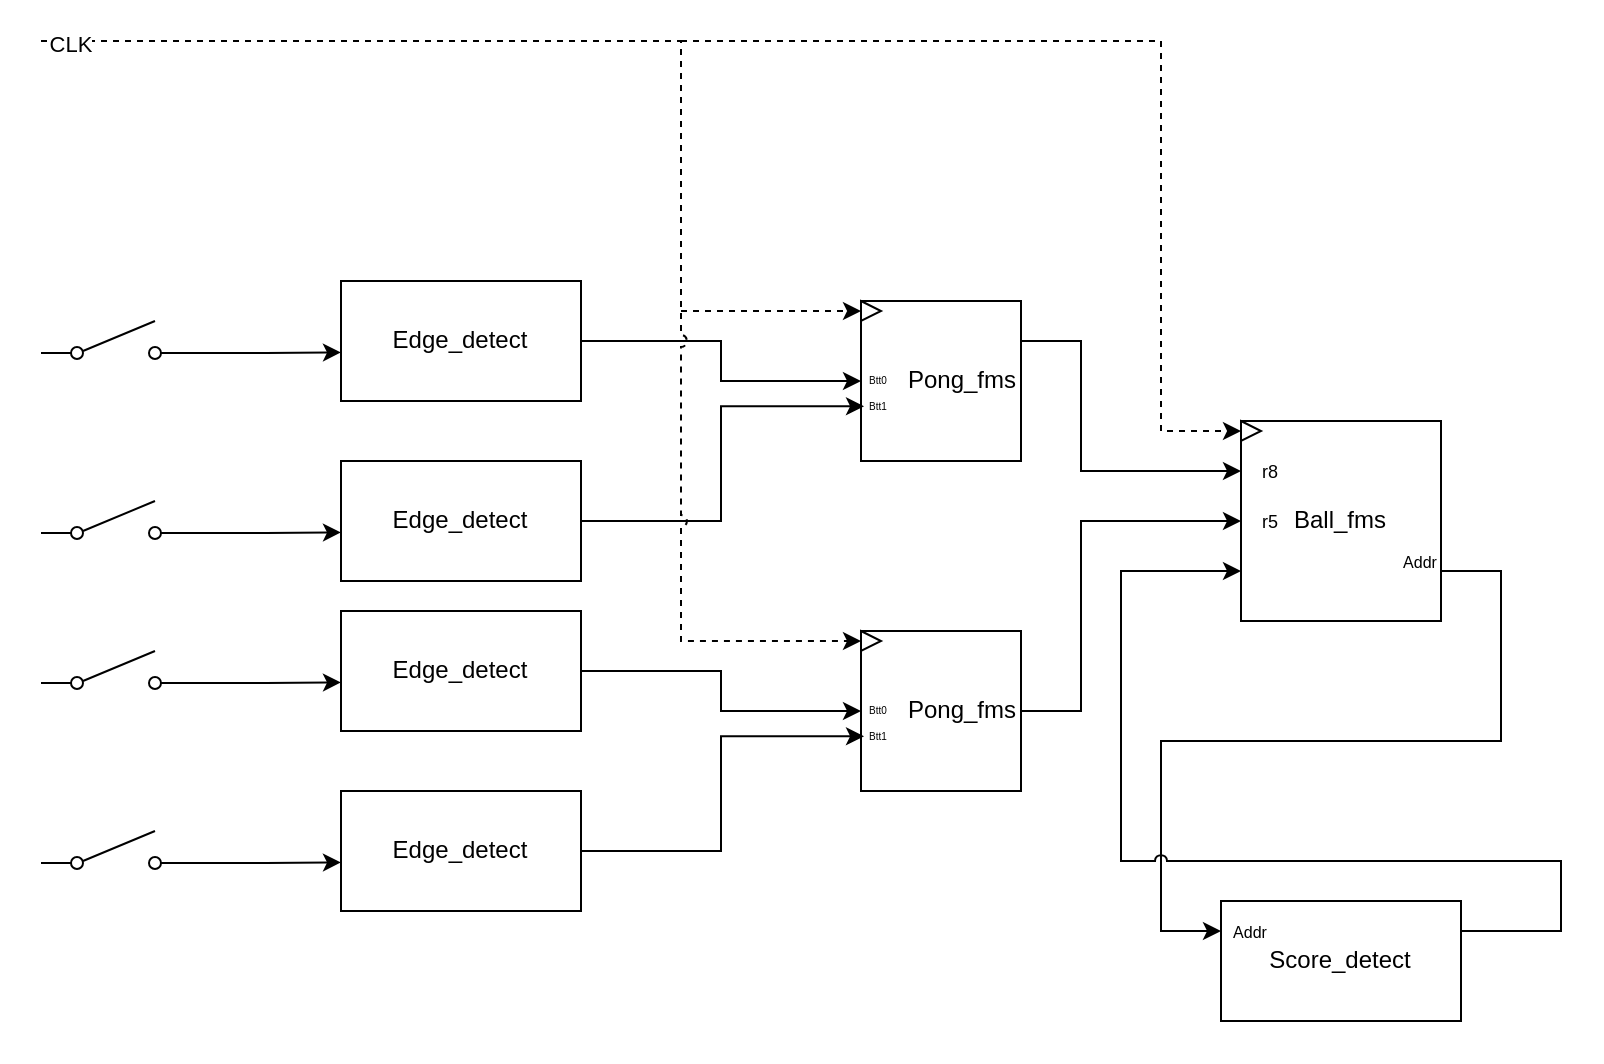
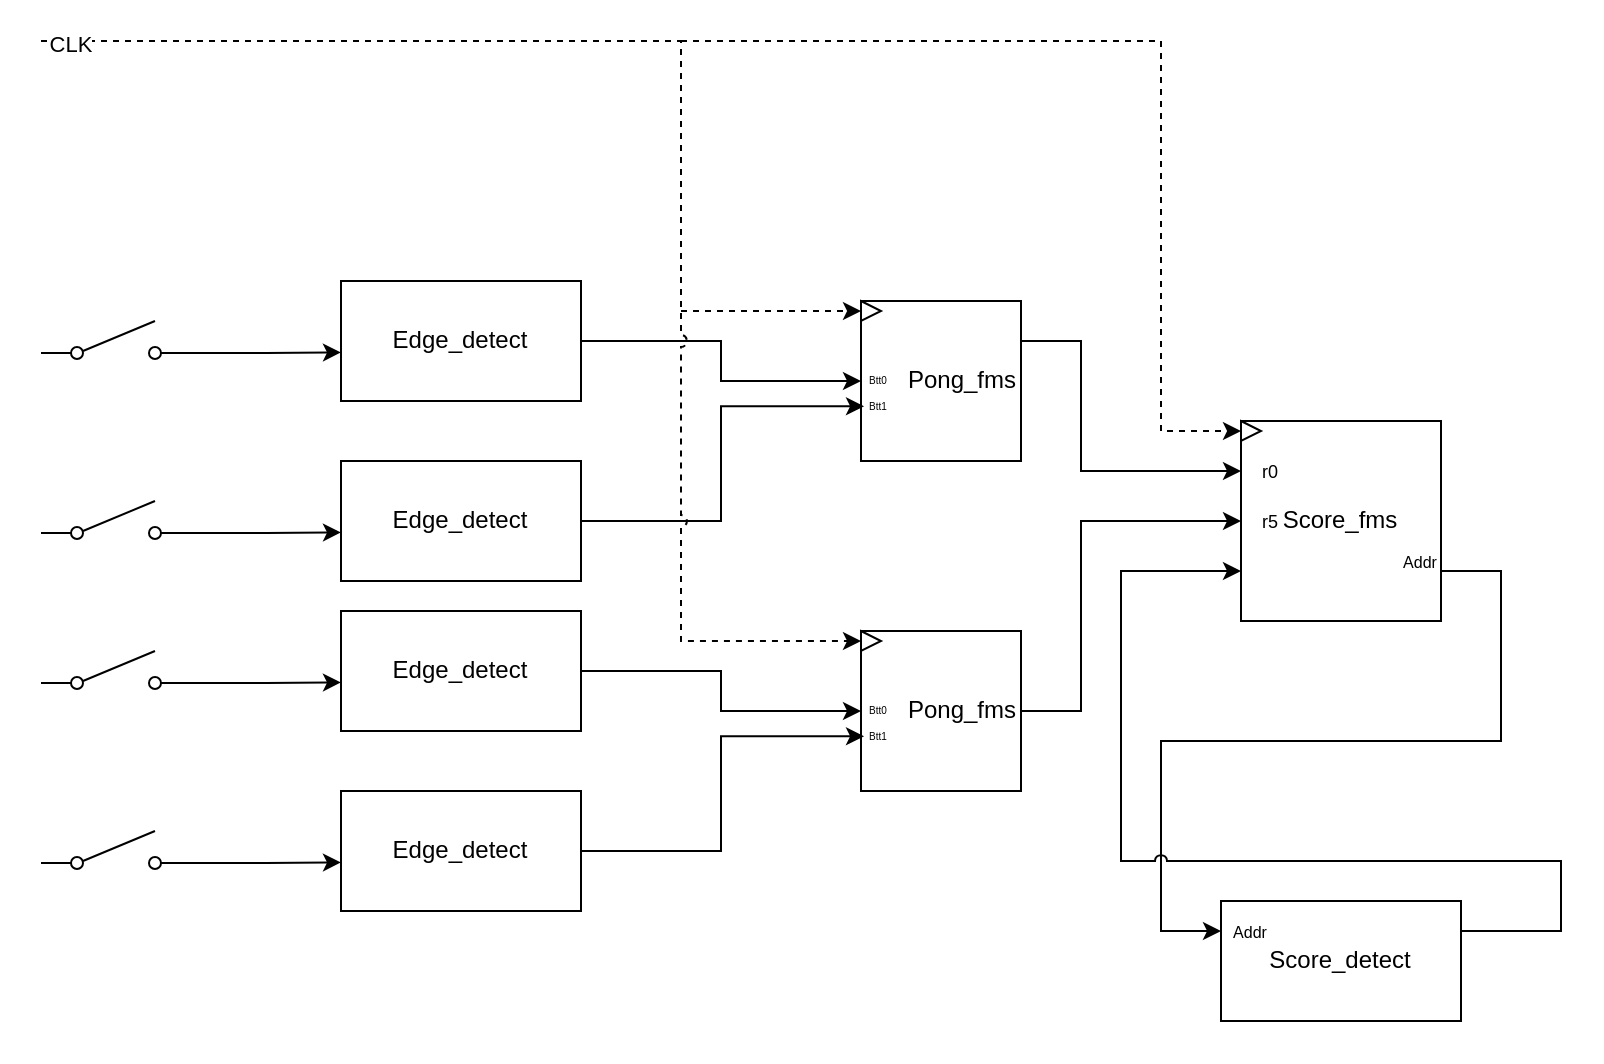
(1271, 471) -> (1271, 471)
(1341, 521) -> (1341, 521)
